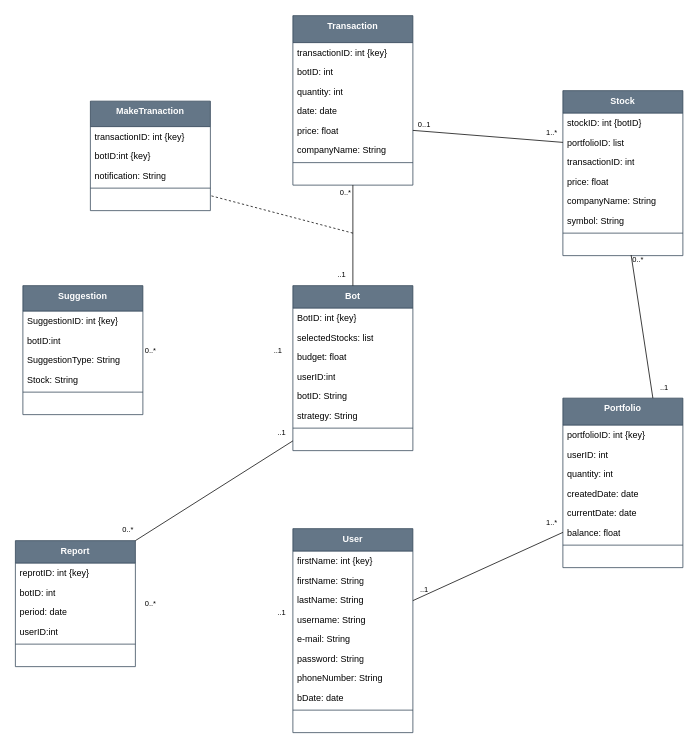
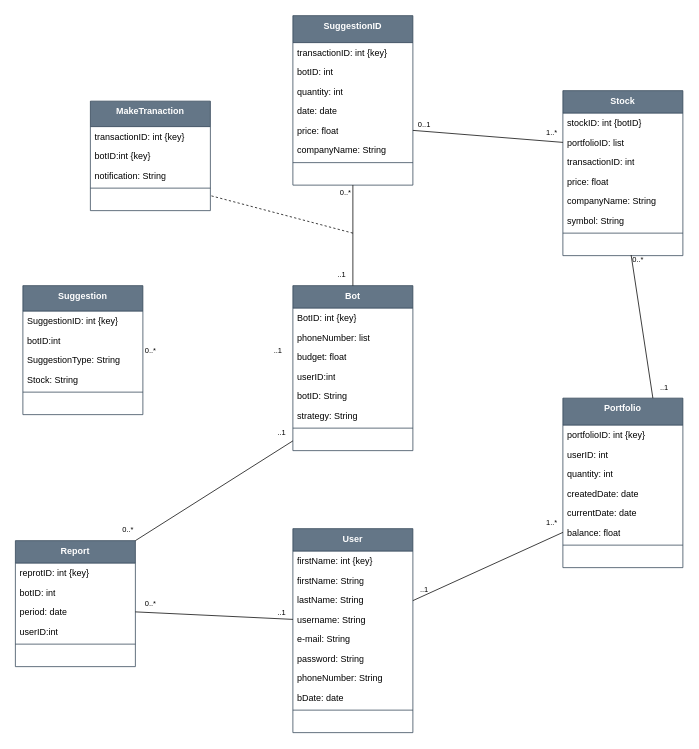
(353, 26) -> (353, 26)
(342, 338) -> (336, 338)
none -> (214, 615)
